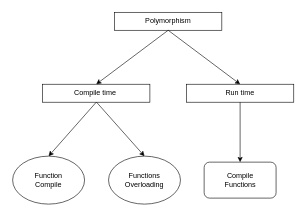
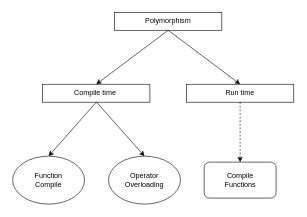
(240, 129) -> (240, 129)
(144, 180) -> (144, 180)
